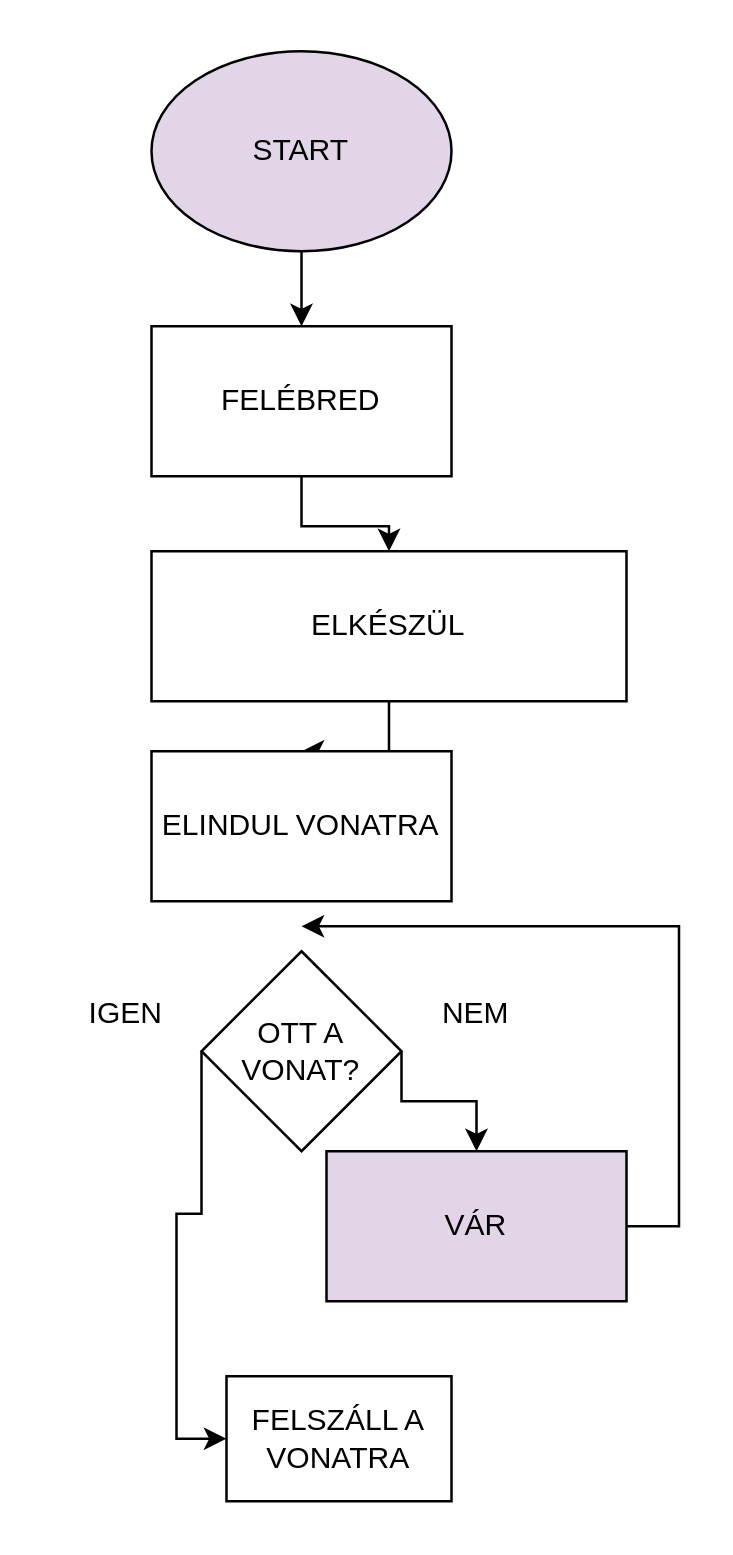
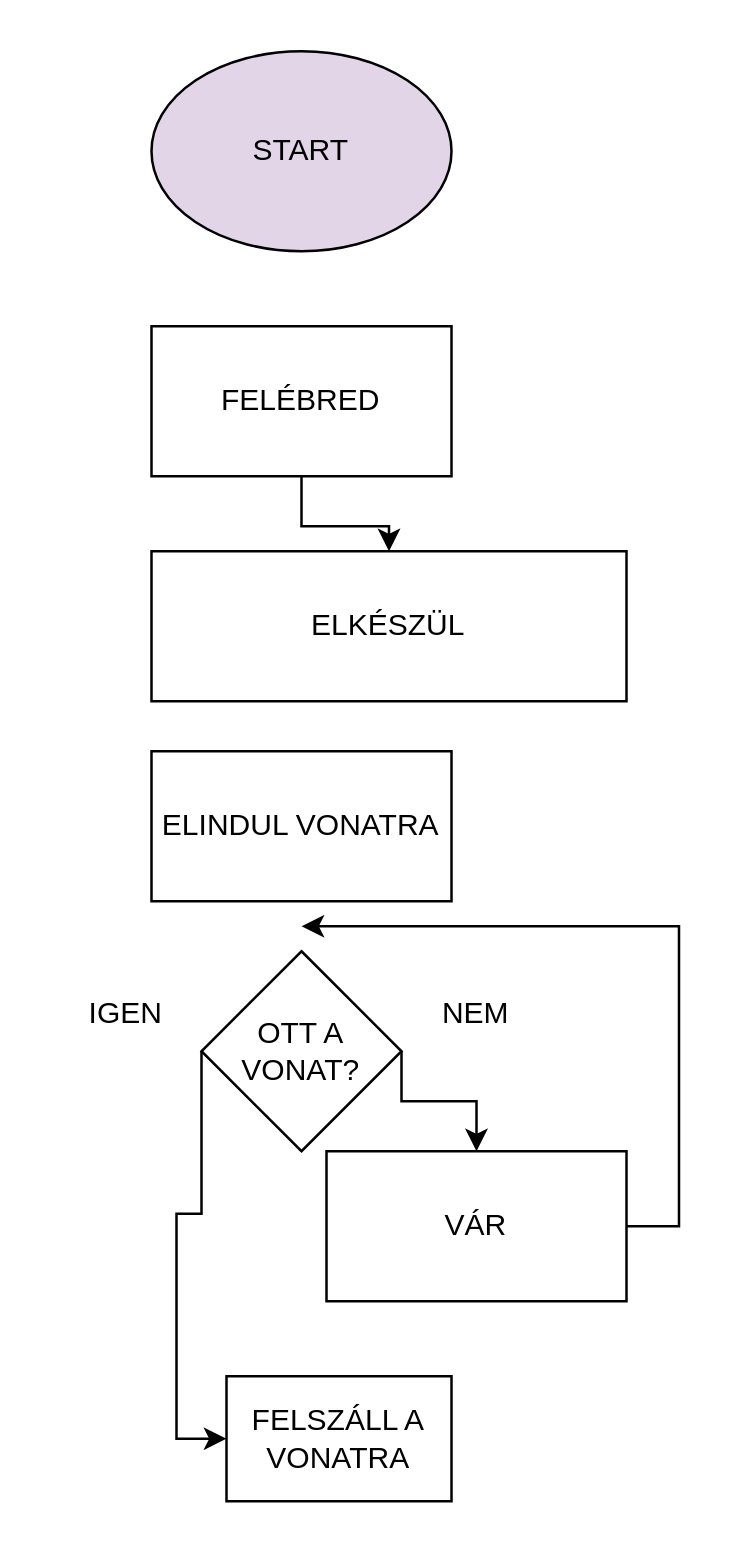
(301, 297) -> none
(389, 727) -> none
(476, 1226) -> (476, 1226)
